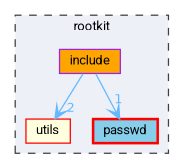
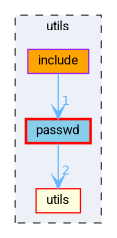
(92, 27) -> (58, 27)
(72, 91) -> (58, 160)
